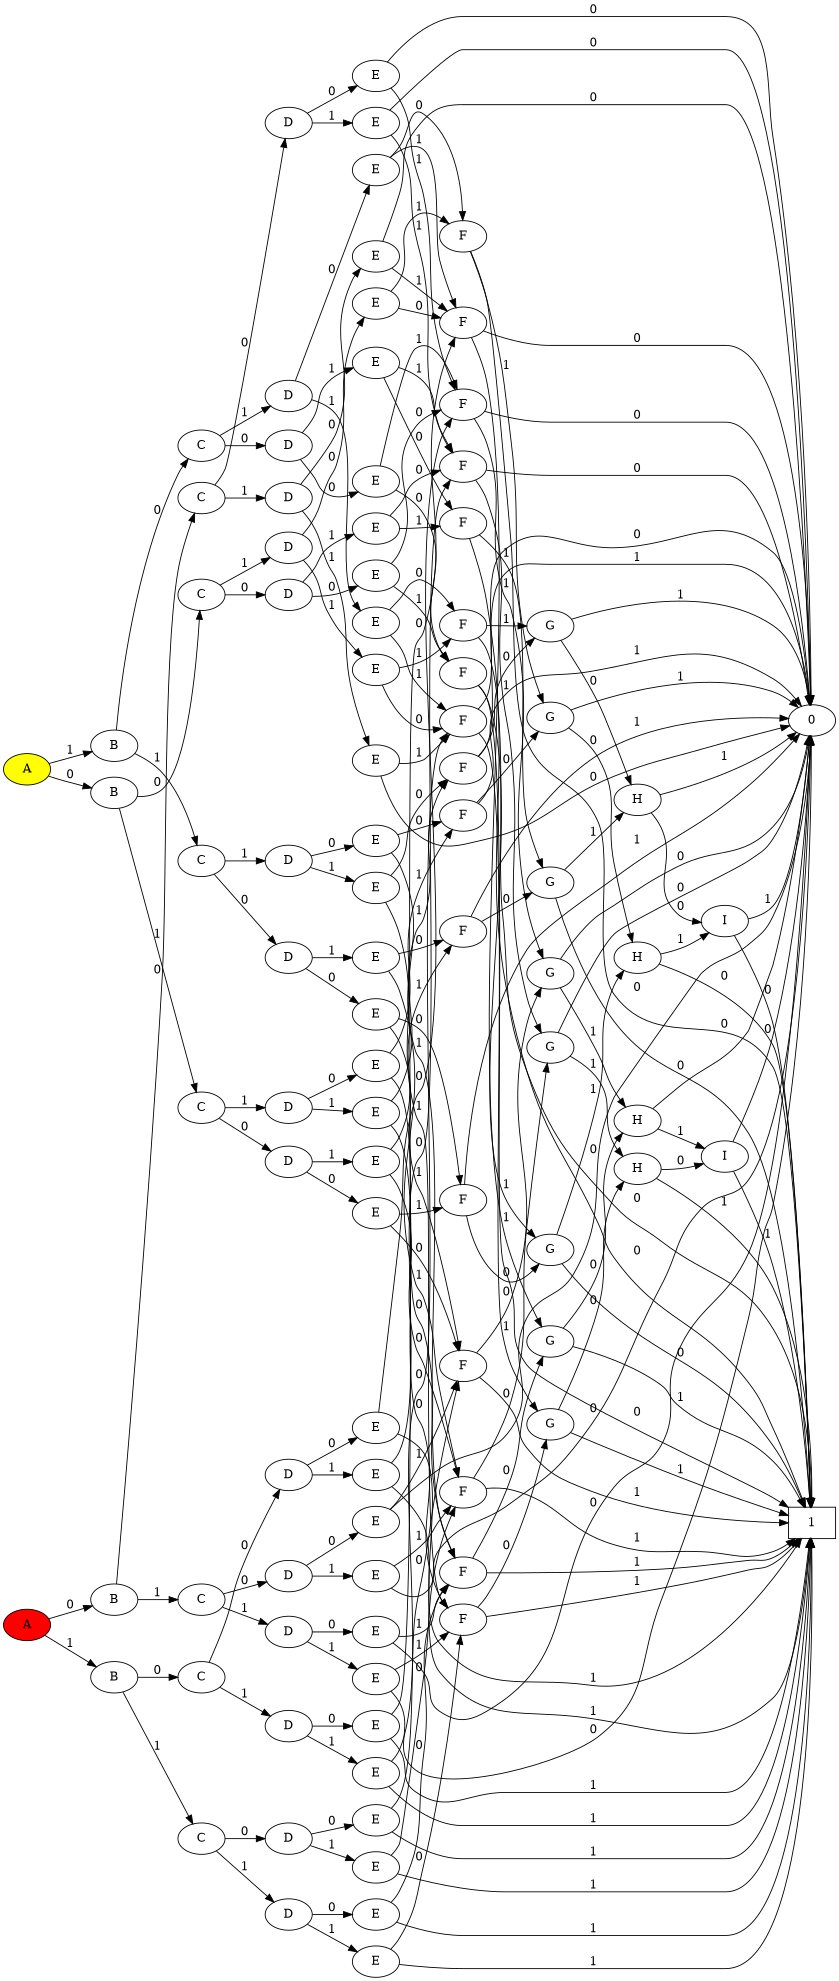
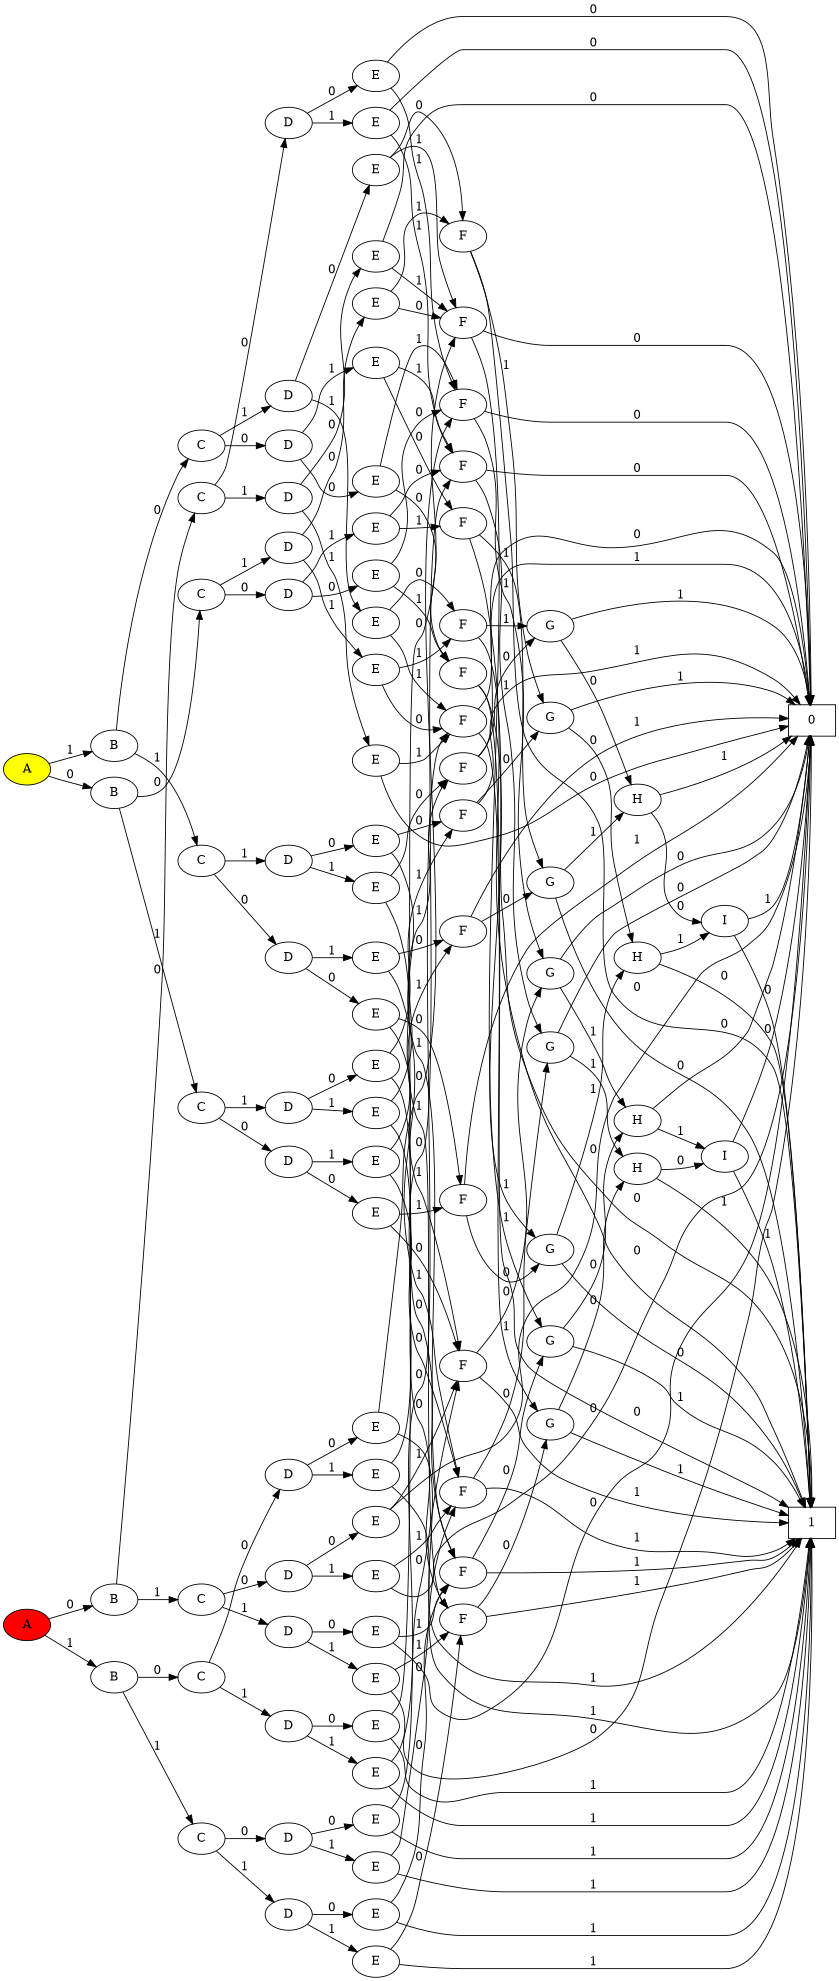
(812, 720) -> (812, 720)
